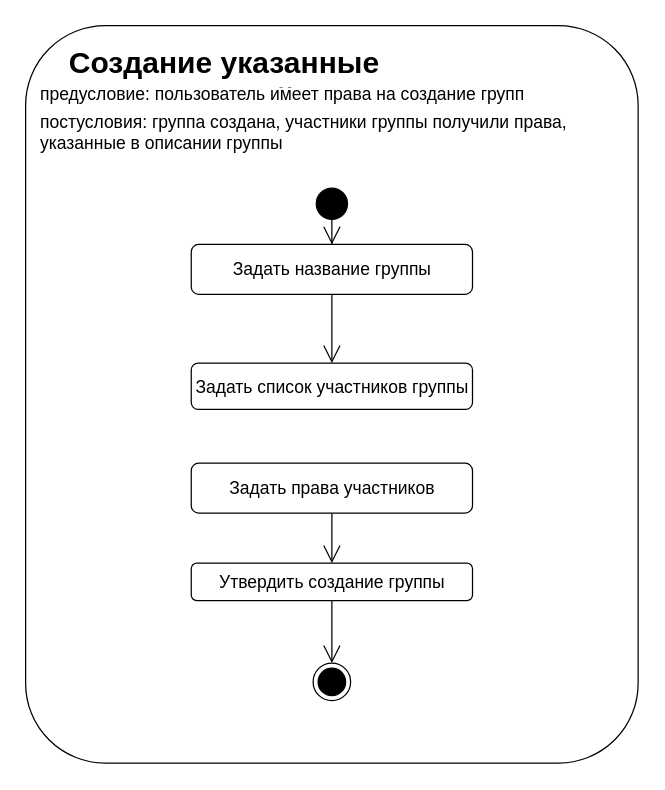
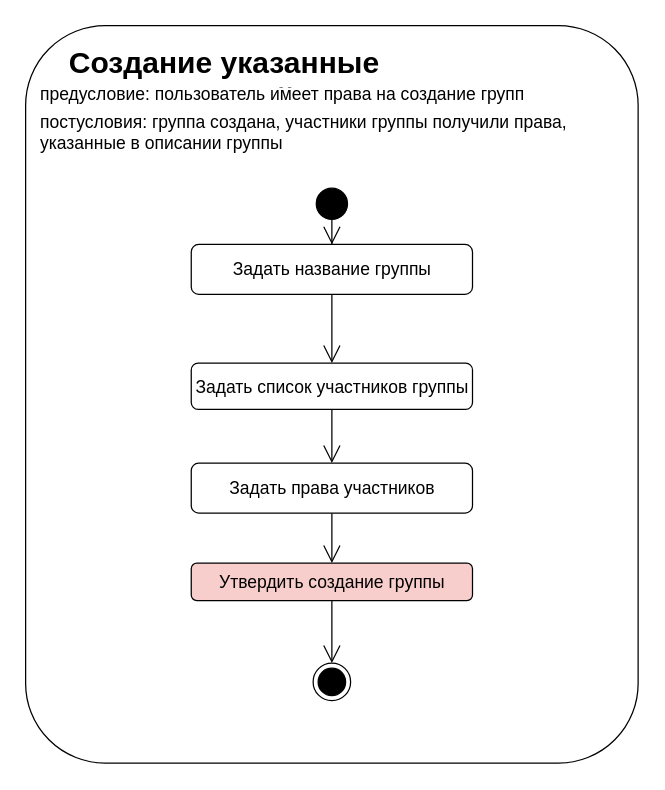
none -> (332, 426)
(332, 582) -> (332, 582)
